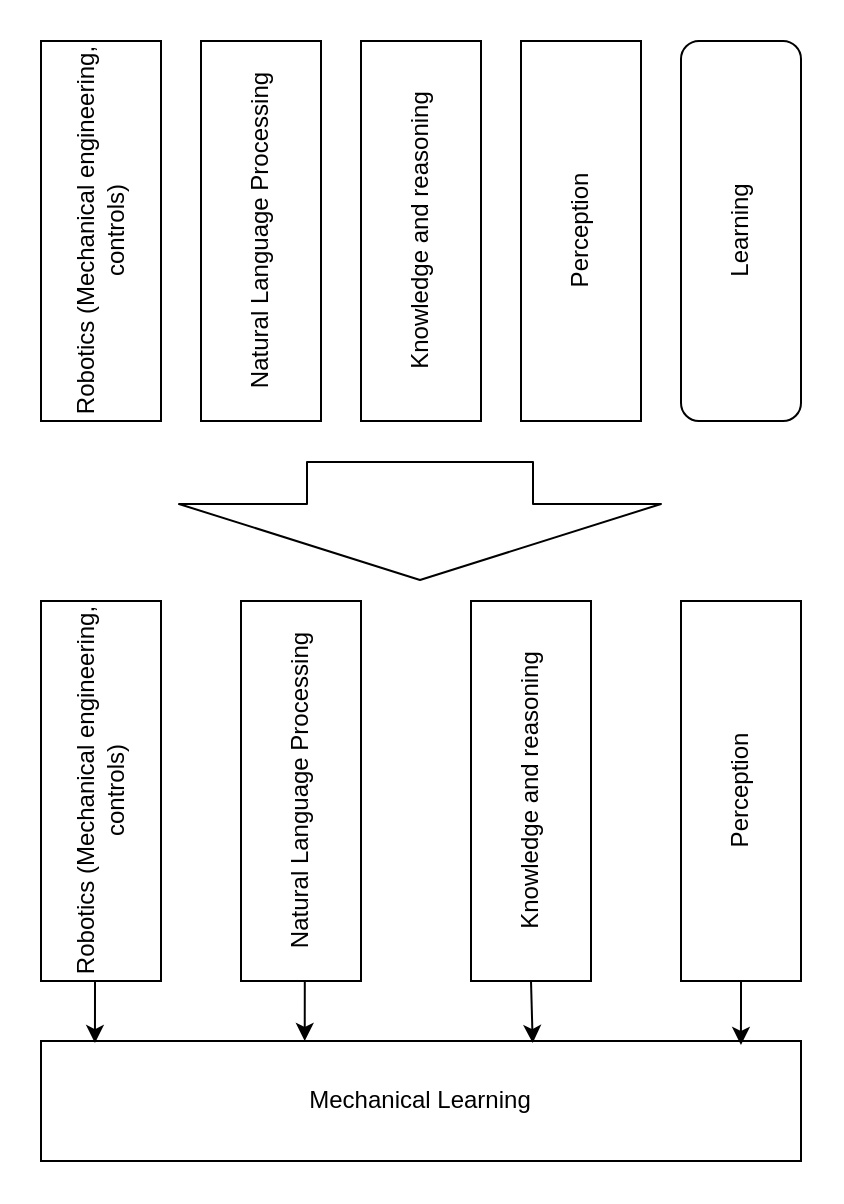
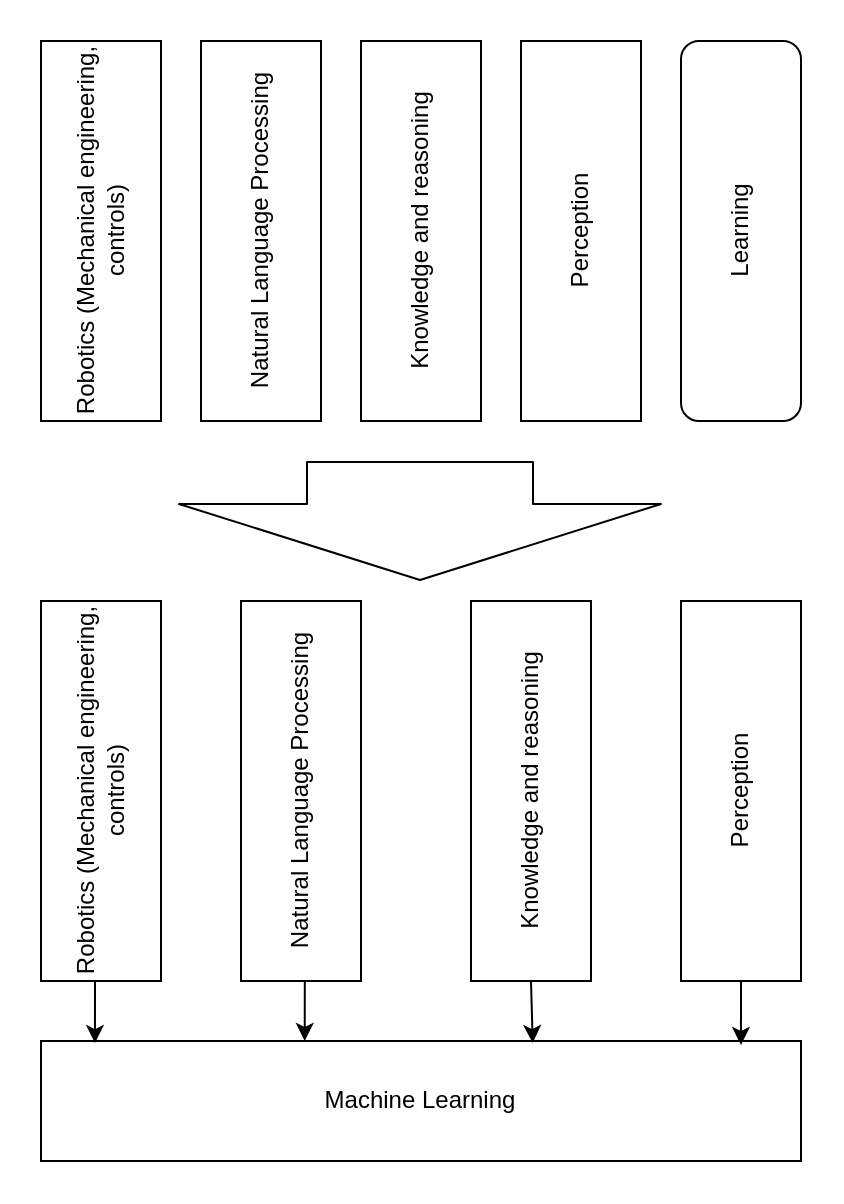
(421, 1101) -> (421, 1101)
